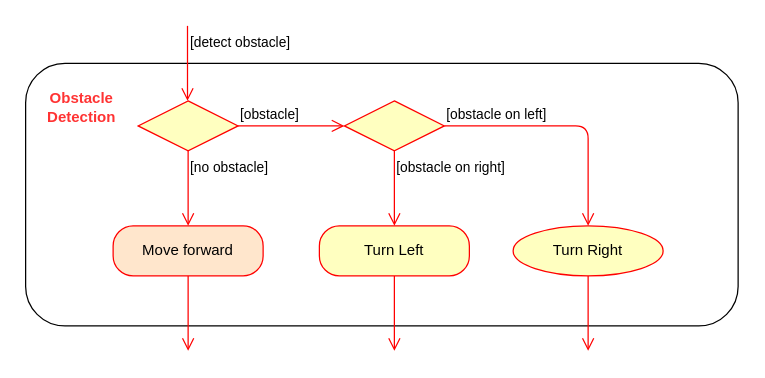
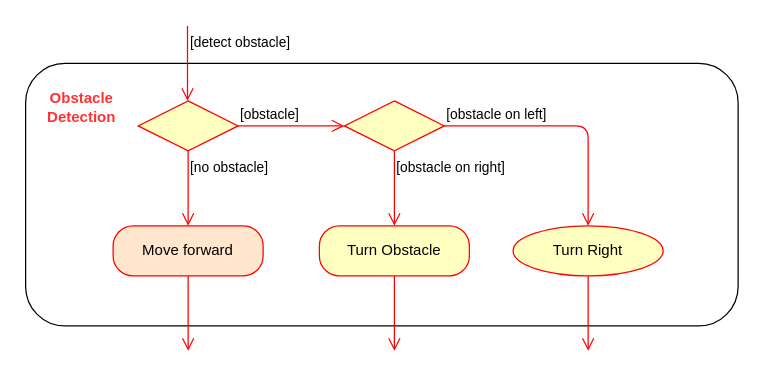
(394, 251) -> (394, 251)
